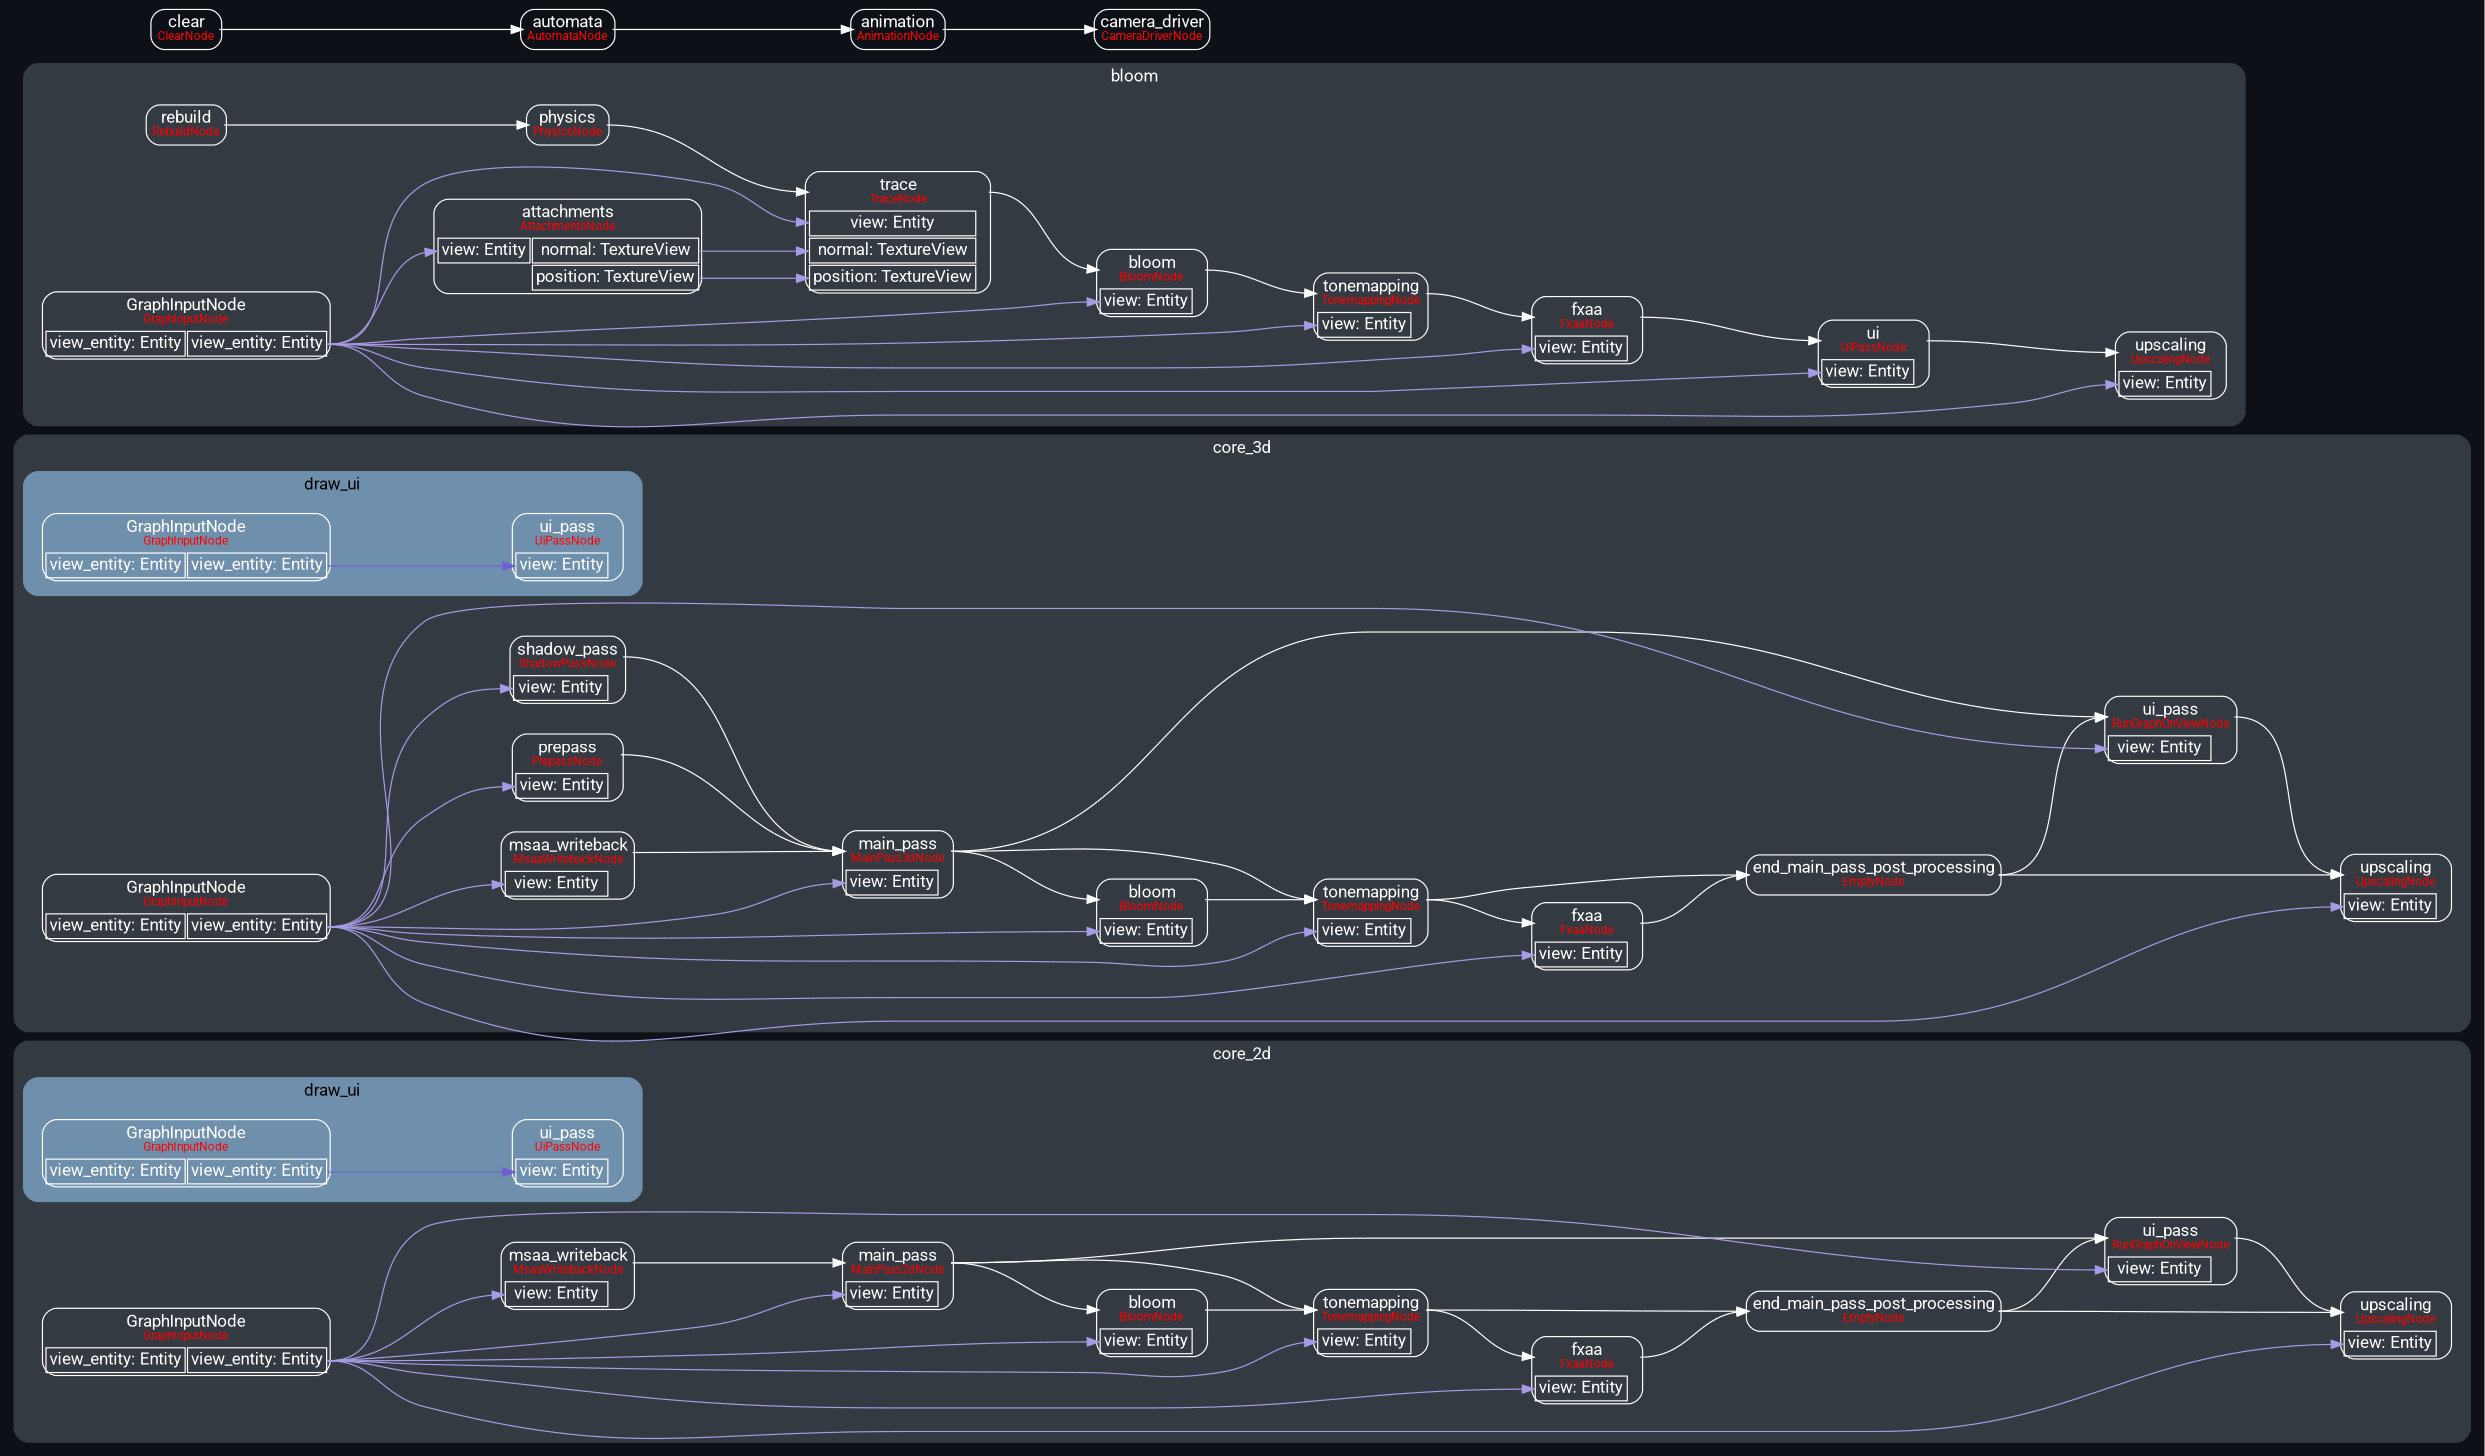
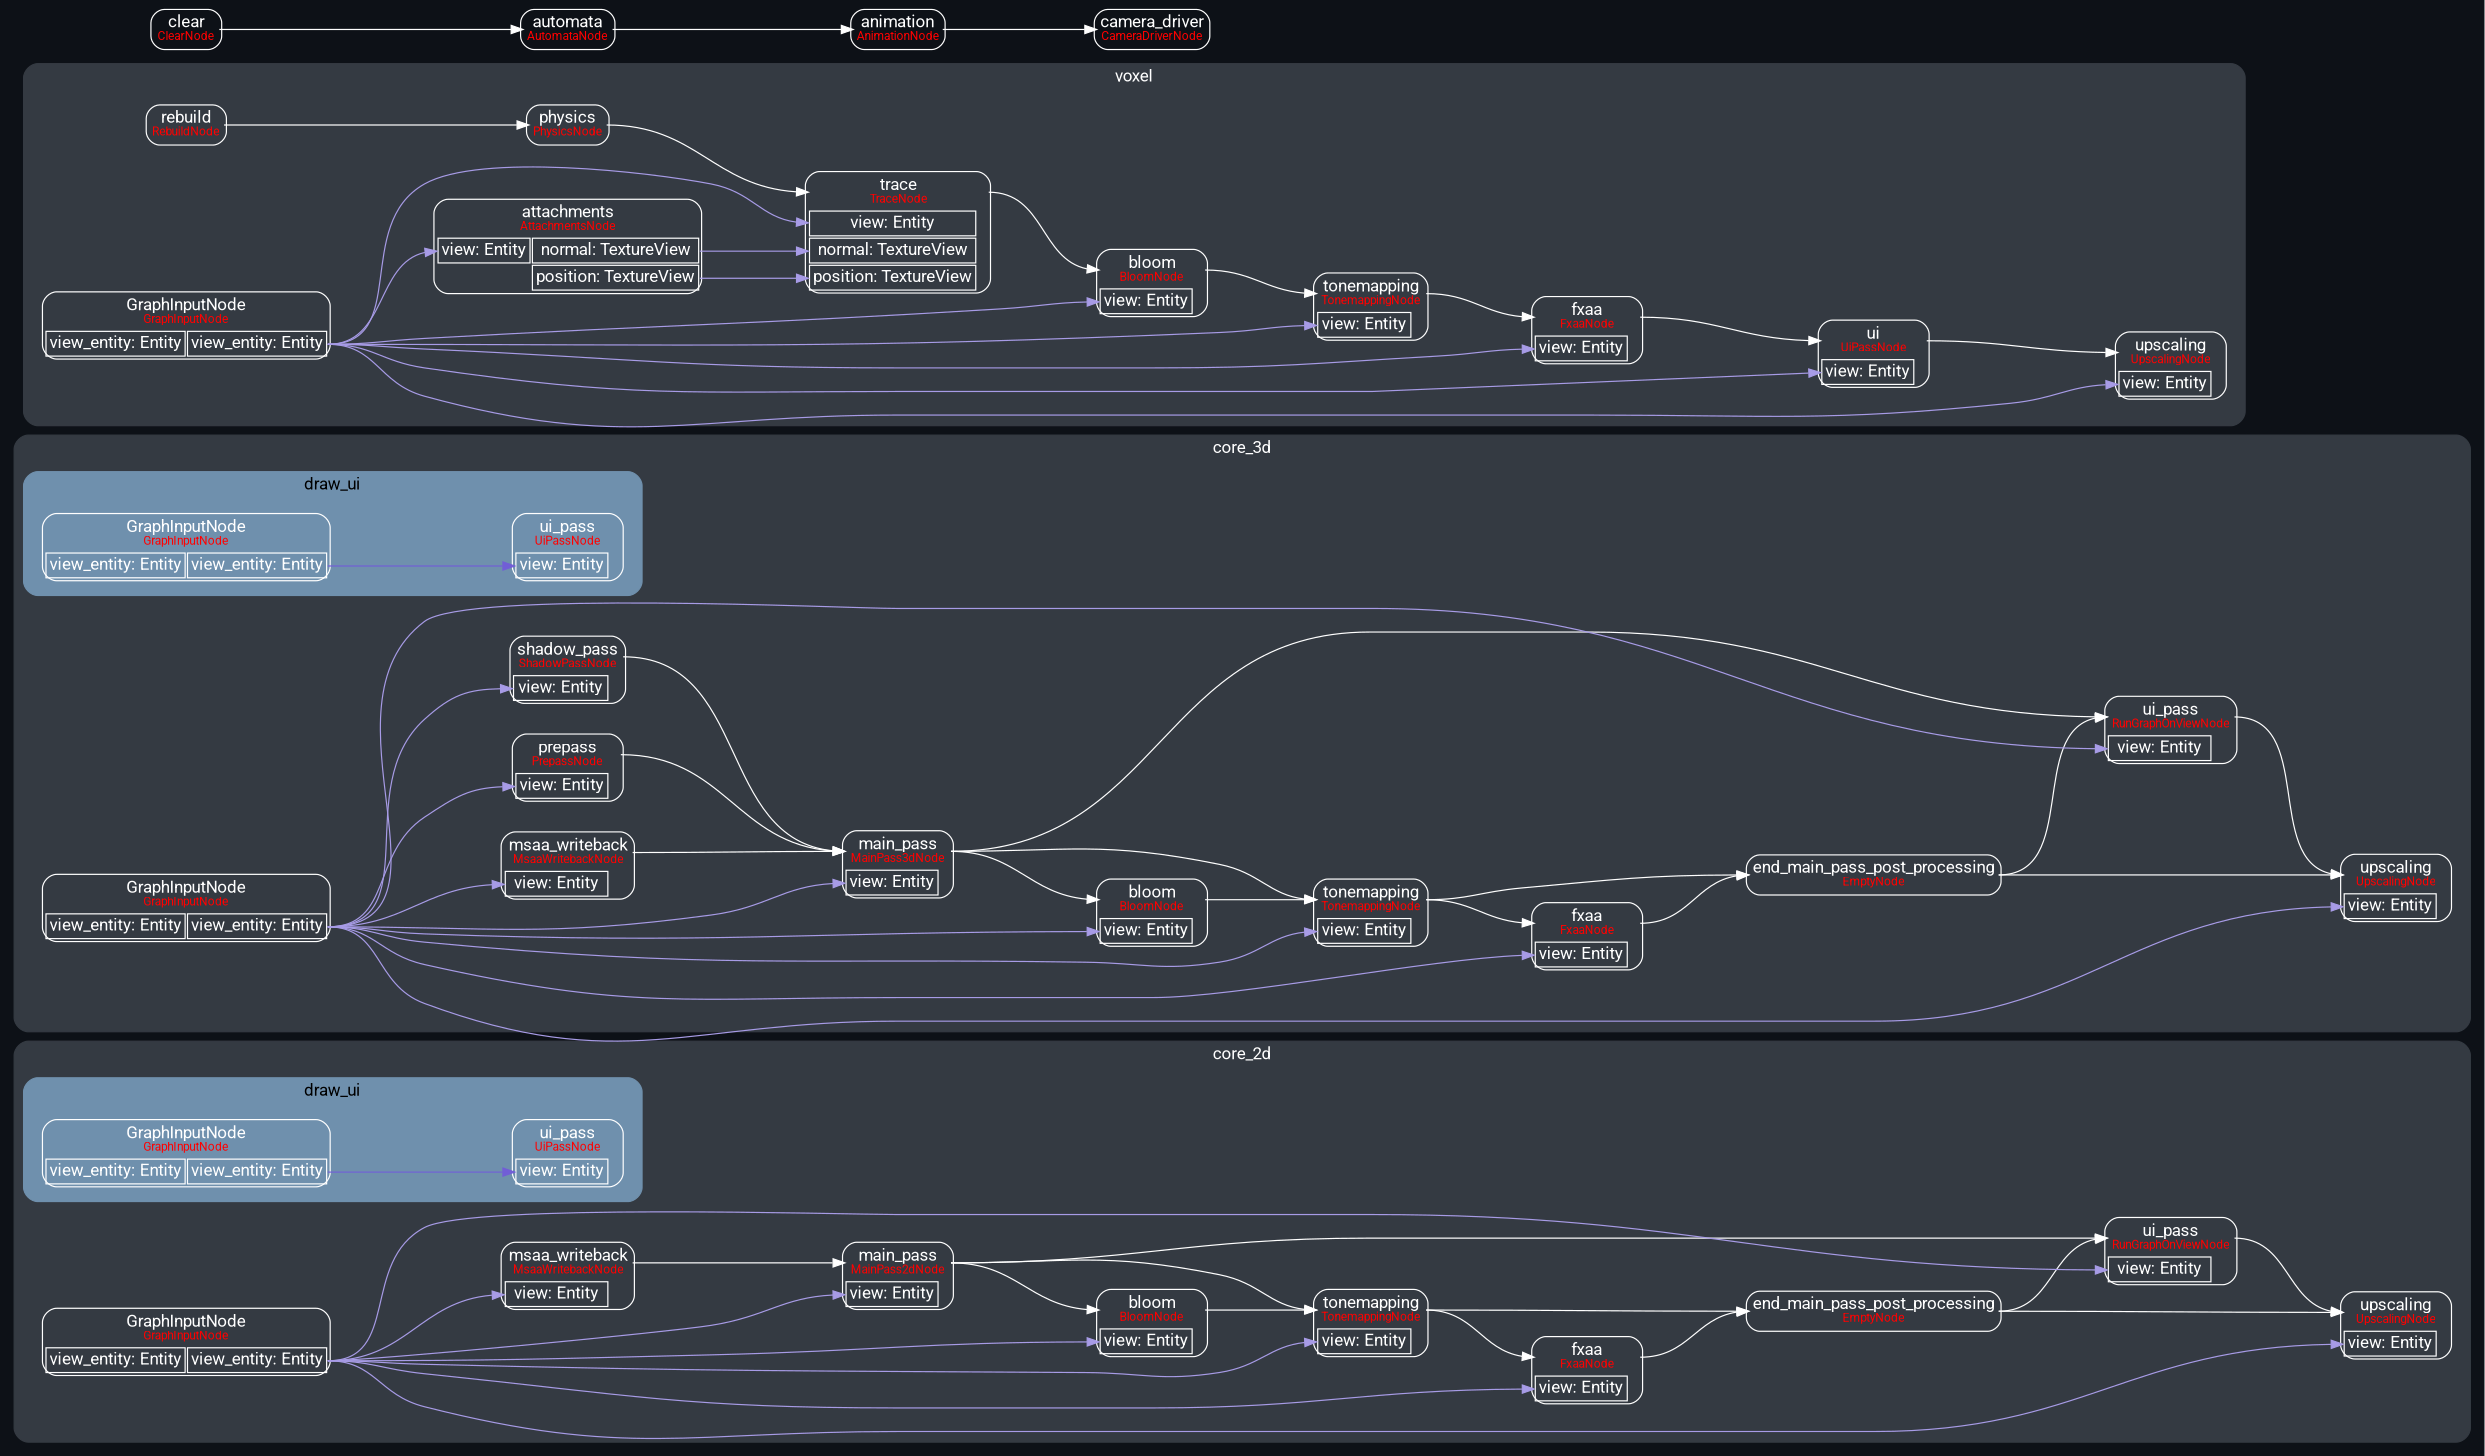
(1134, 77) -> (1134, 77)
